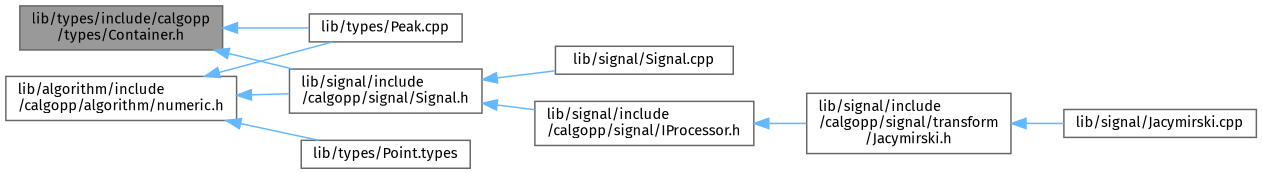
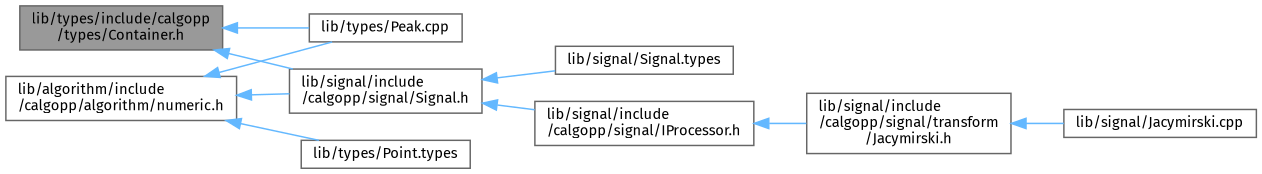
(644, 60) -> (644, 60)
